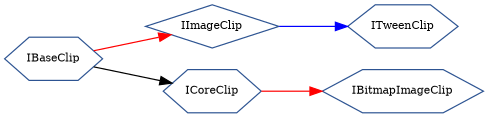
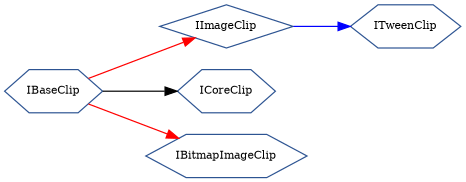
(286, 91) -> (128, 119)
